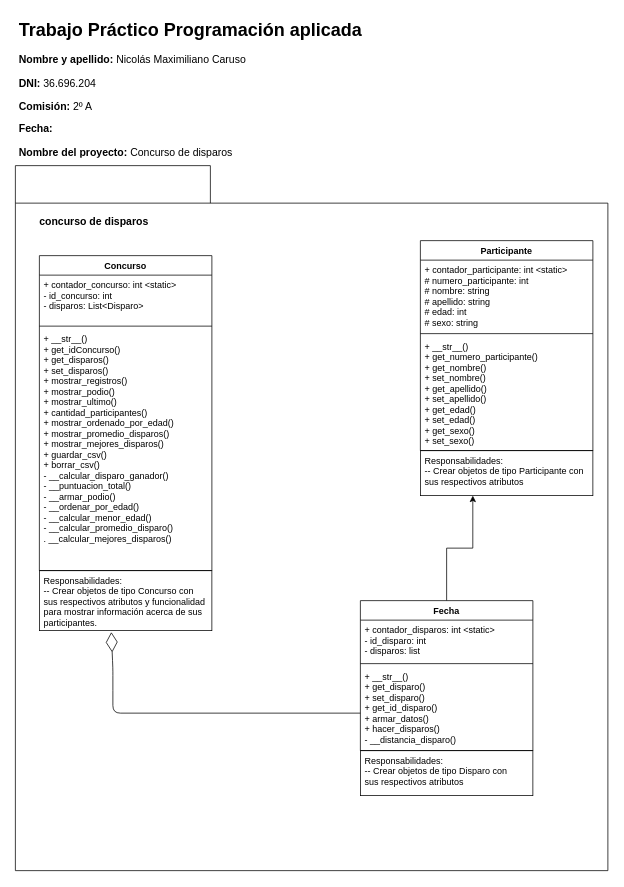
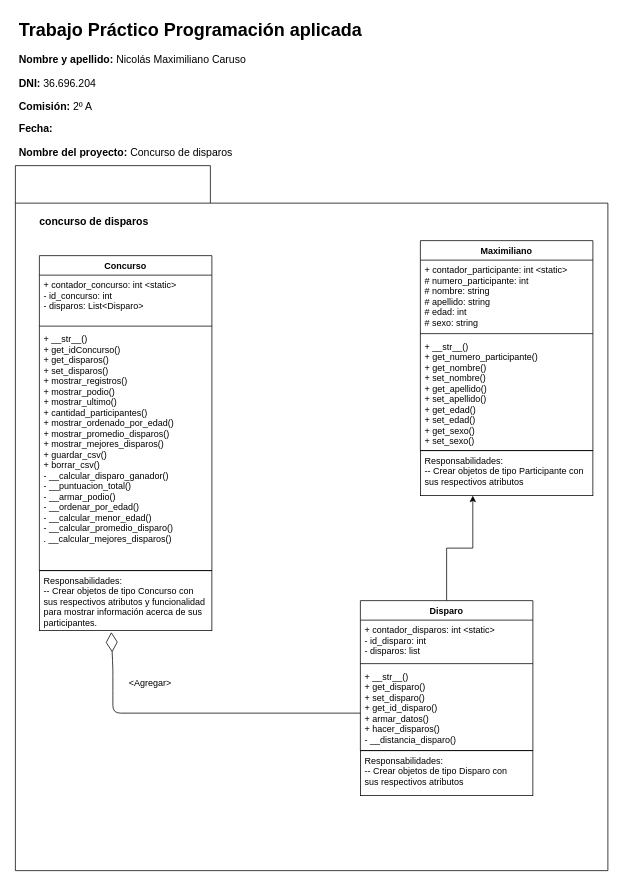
(506, 251) -> (506, 251)
(446, 611) -> (446, 611)
none -> (150, 683)
